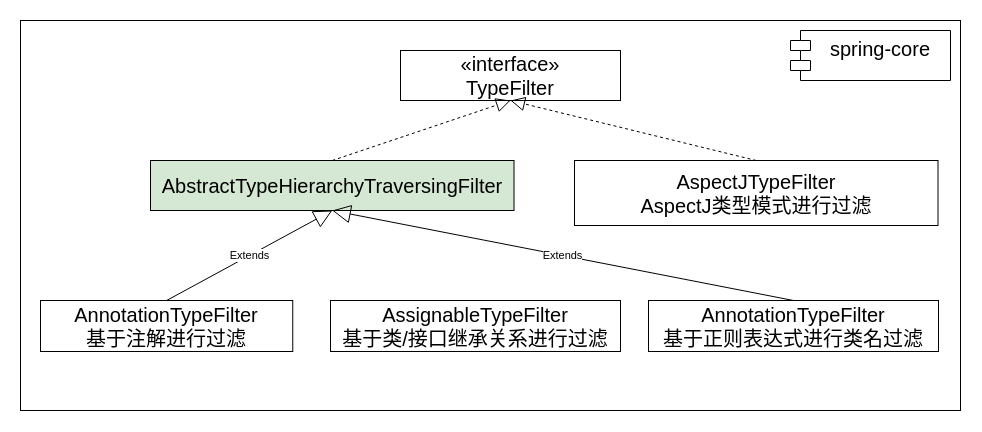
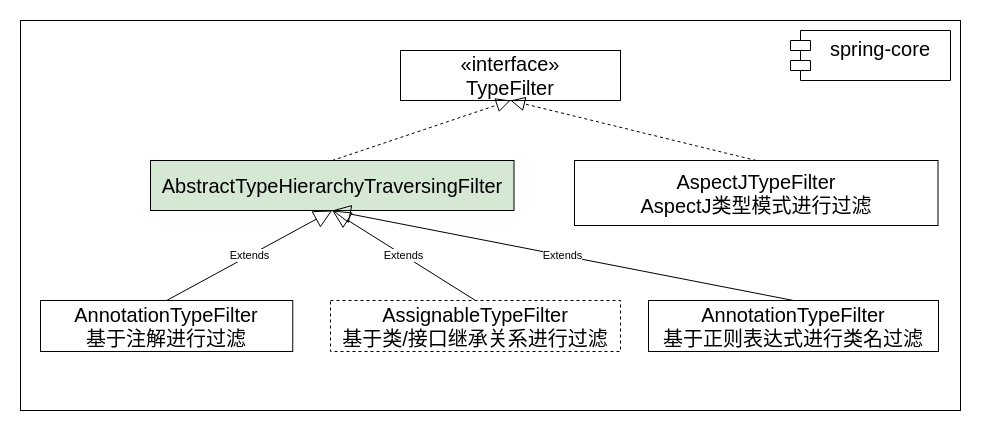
none -> (412, 261)
(476, 326) -> (476, 326)
